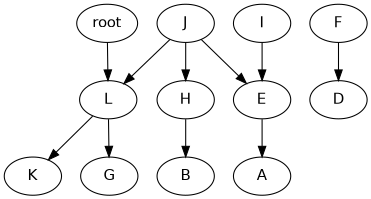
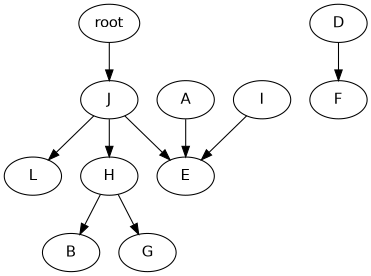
(108, 56) -> (109, 56)
(338, 56) -> (338, 56)
(109, 133) -> (126, 210)
(262, 133) -> (186, 133)
(33, 176) -> none
